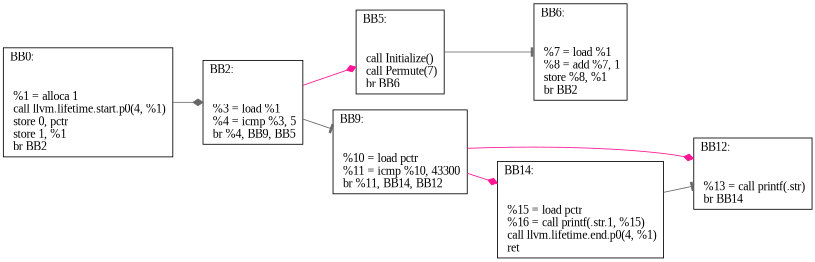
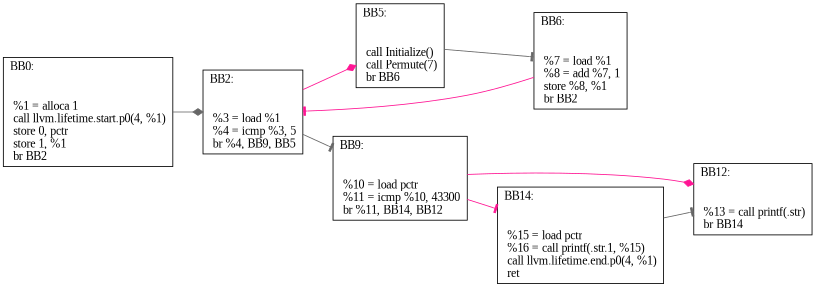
none -> (422, 102)
(477, 177) -> (480, 204)
